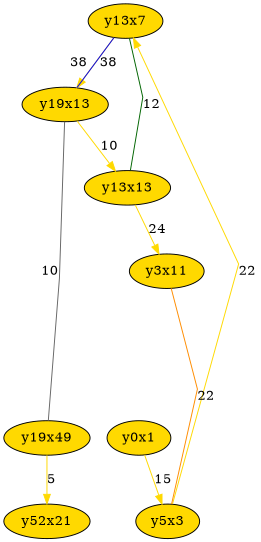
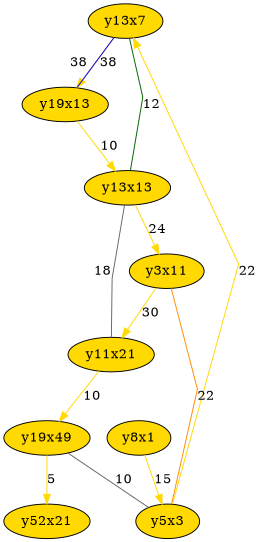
(60, 271) -> (108, 480)
none -> (111, 355)
(139, 438) -> (139, 438)
